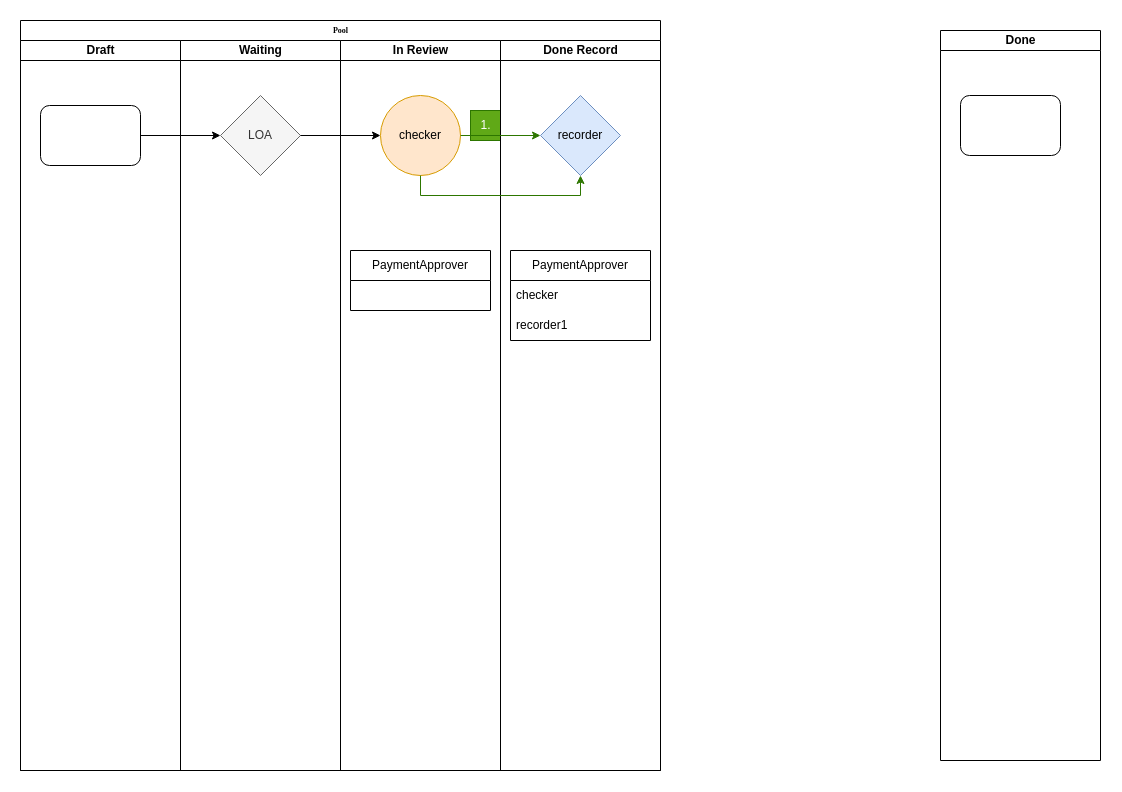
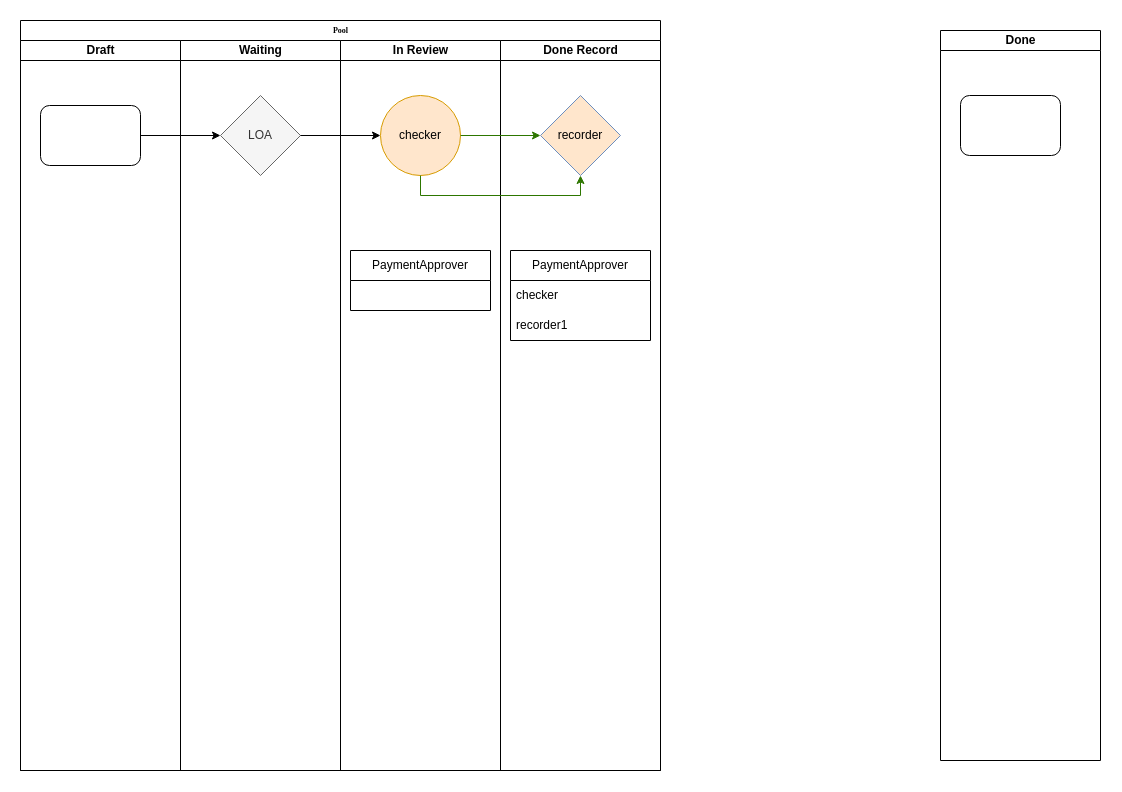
(486, 126) -> none
(581, 136) -> (581, 136)
